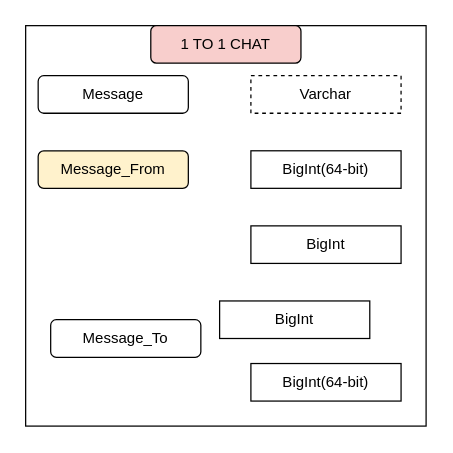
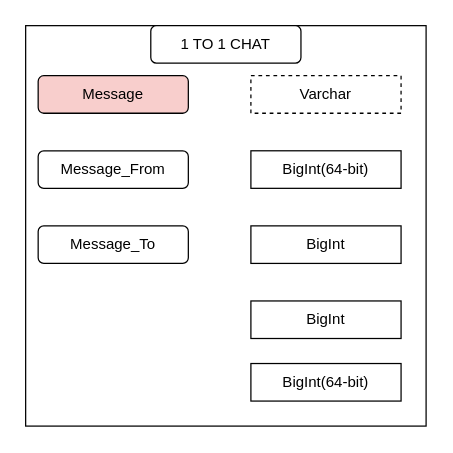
(226, 44) -> (226, 44)
(113, 94) -> (113, 94)
(113, 169) -> (113, 169)
(294, 319) -> (326, 319)
(126, 338) -> (113, 244)
